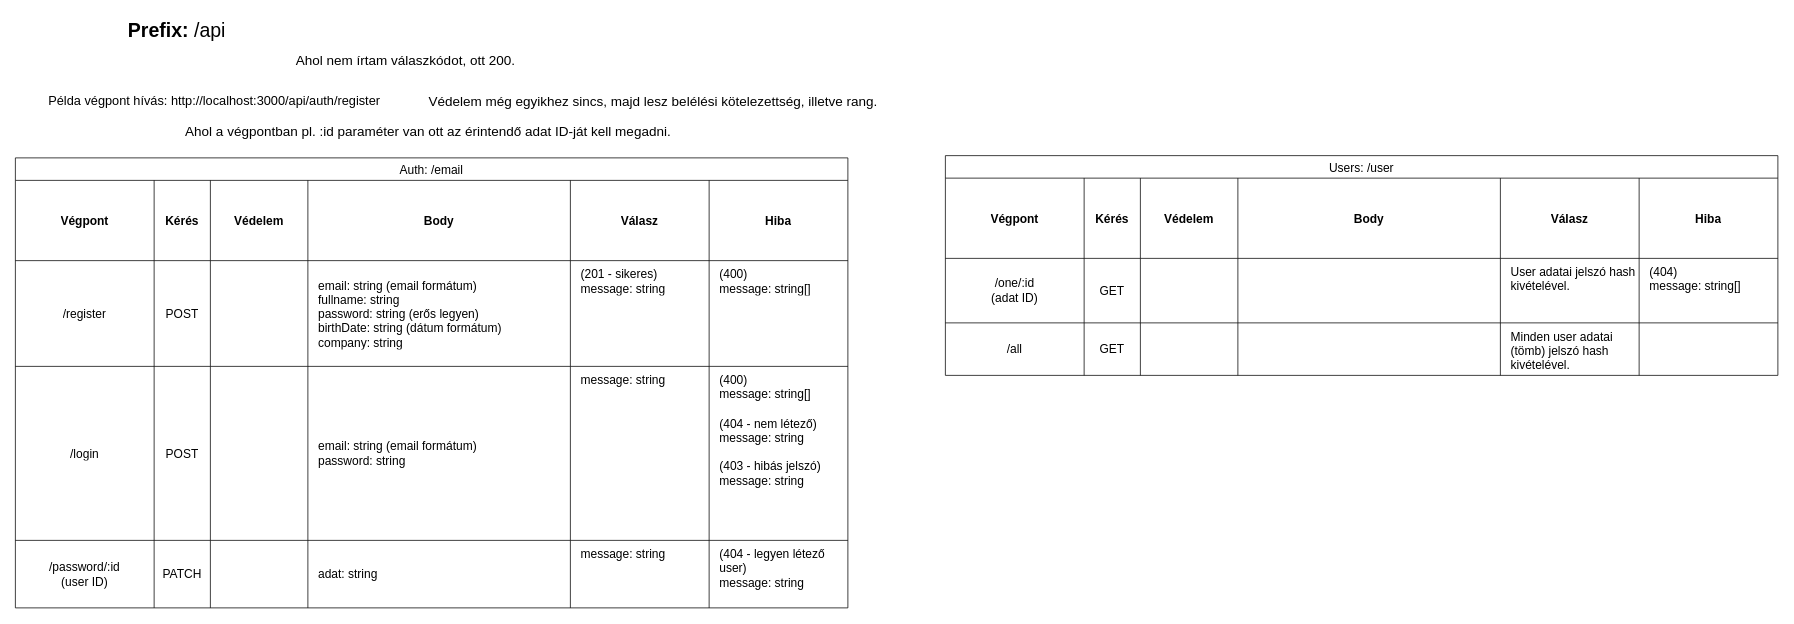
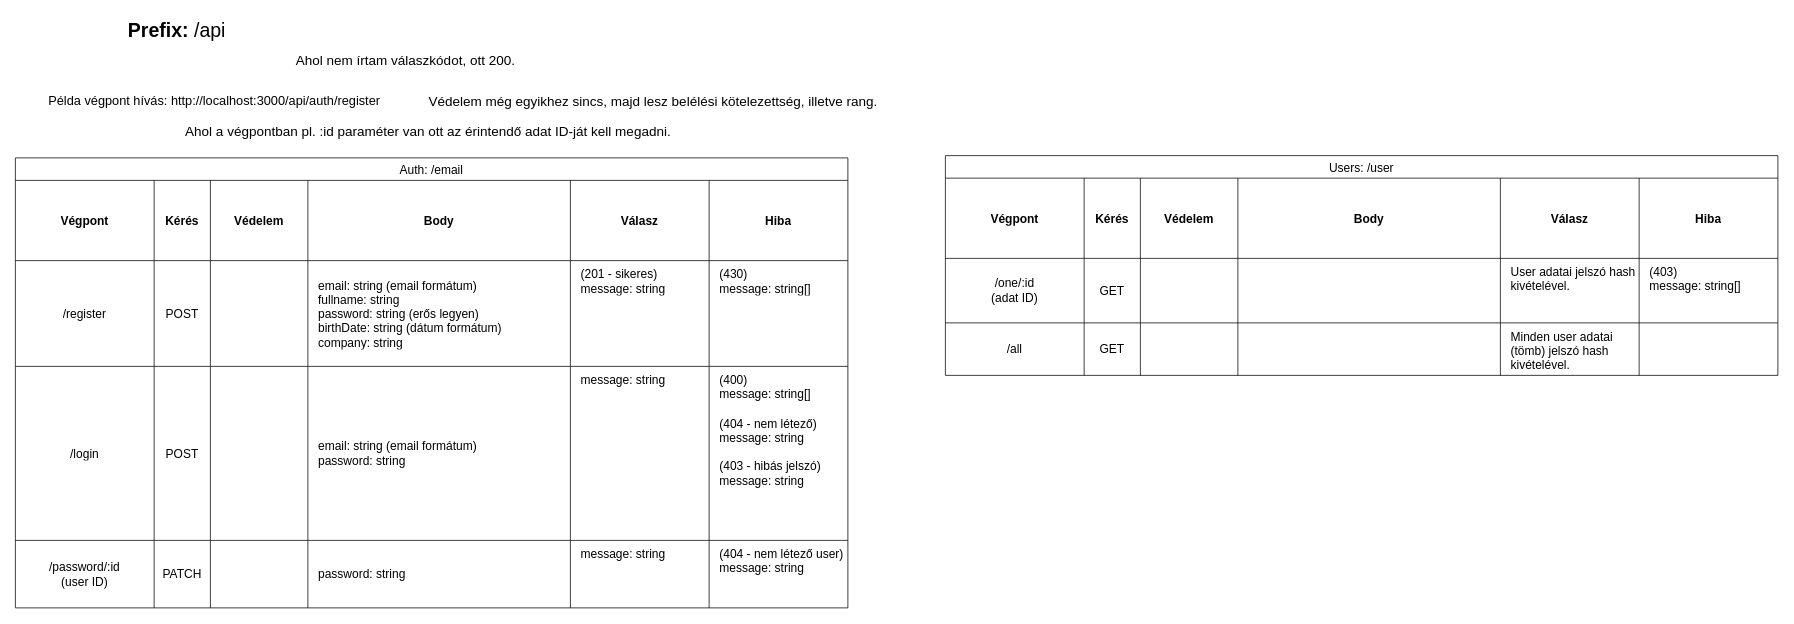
(1702, 280) -> (1702, 280)
(772, 282) -> (772, 282)
(784, 569) -> (784, 569)
(354, 574) -> (367, 574)
